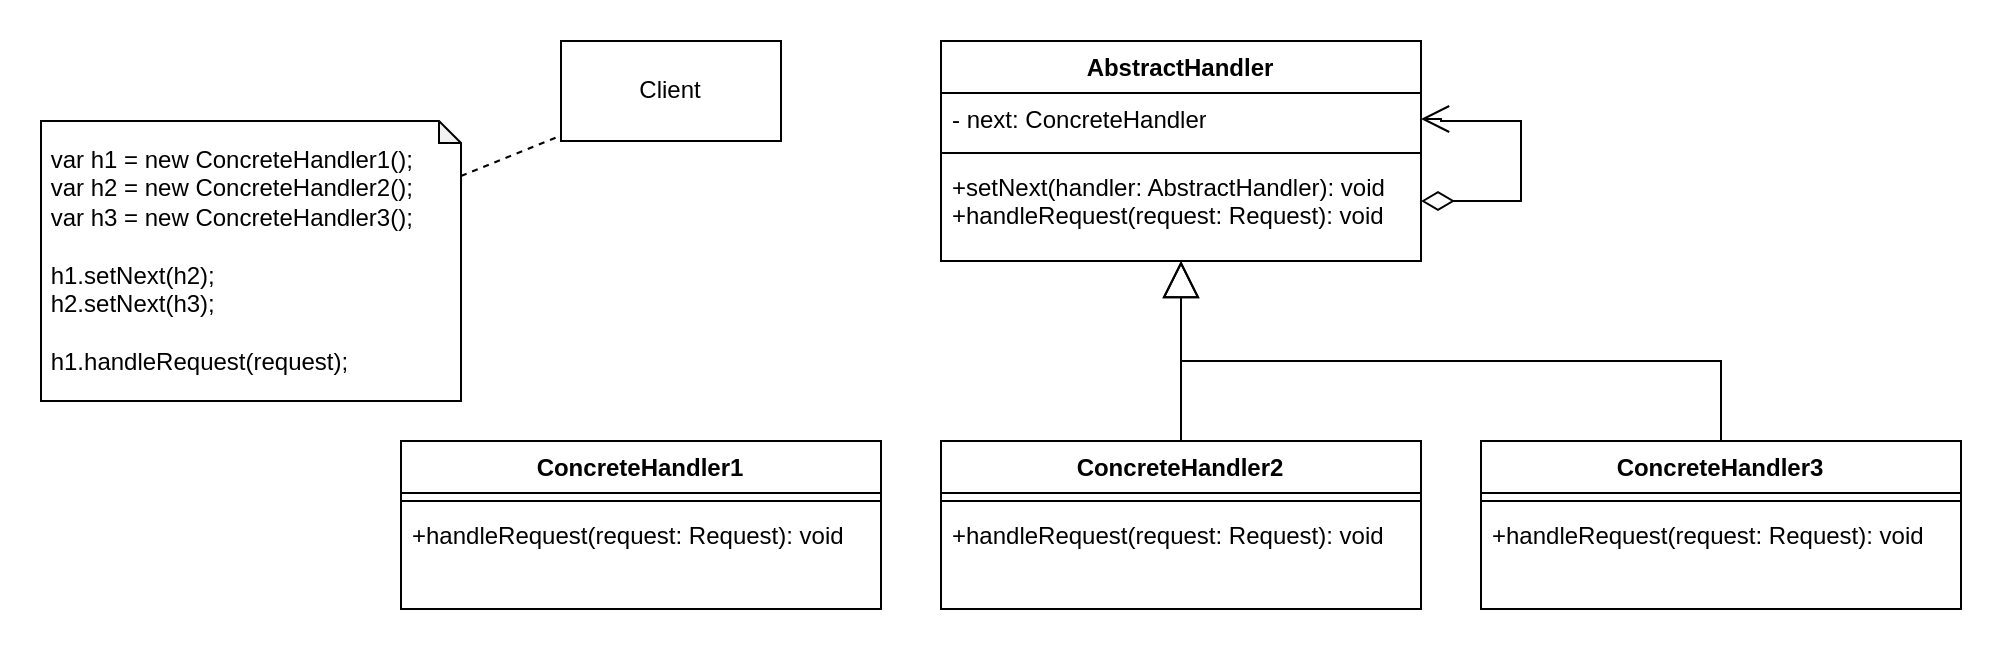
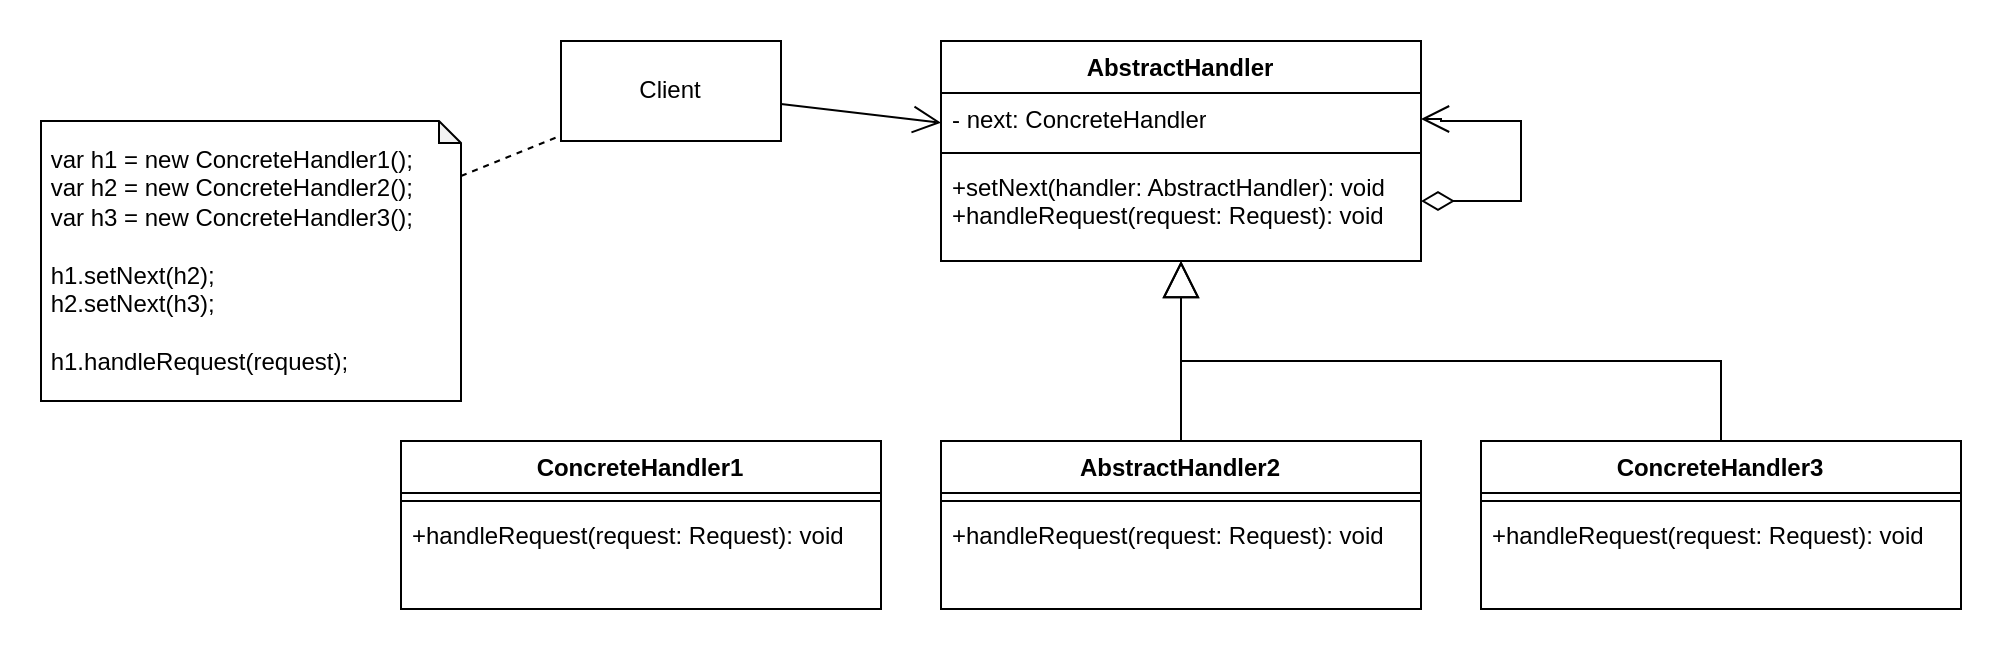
none -> (859, 113)
(1181, 469) -> (1181, 469)
